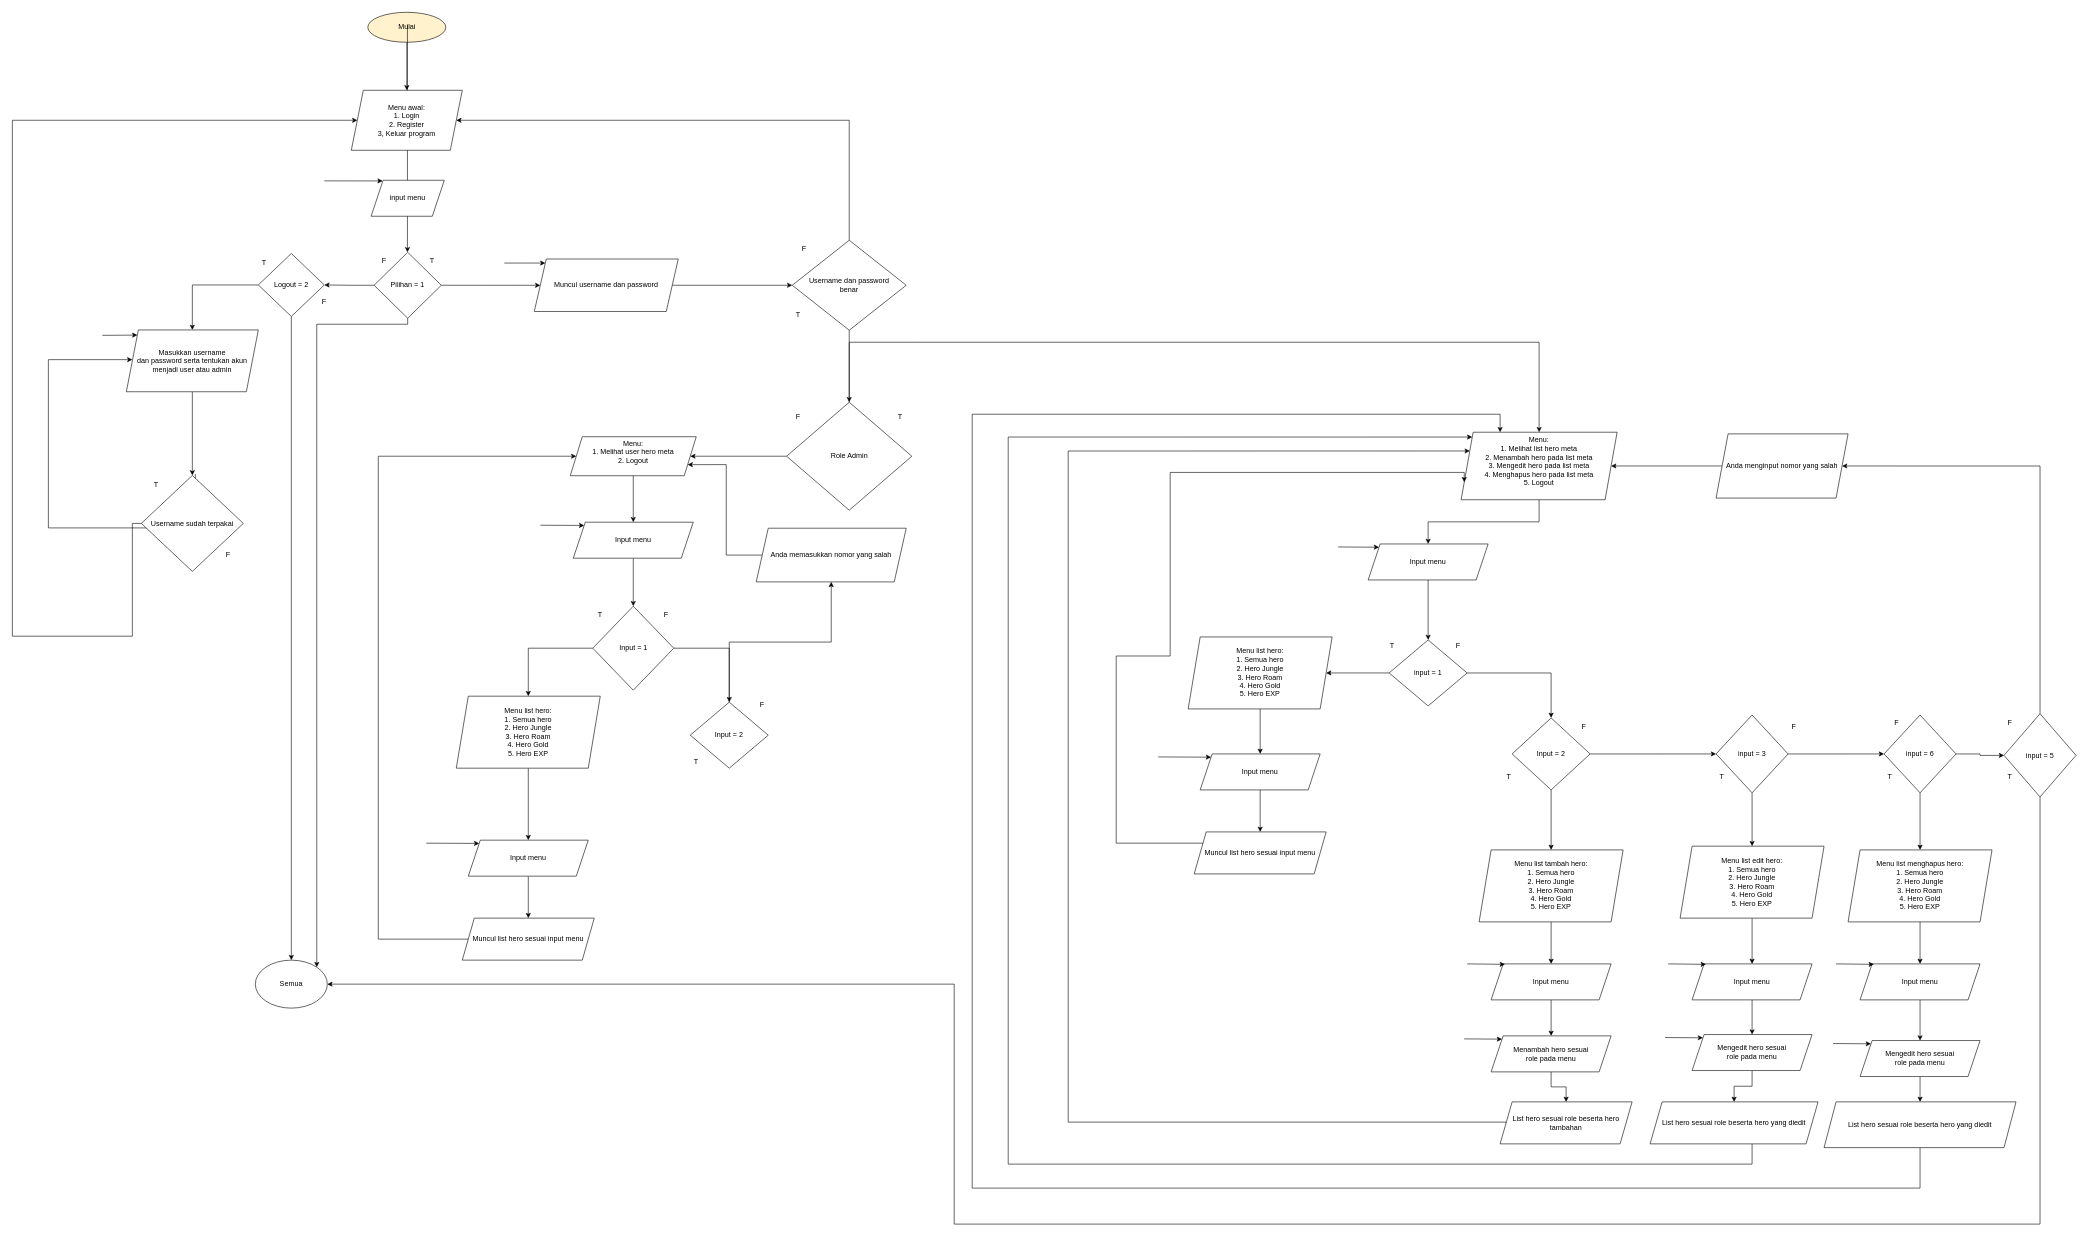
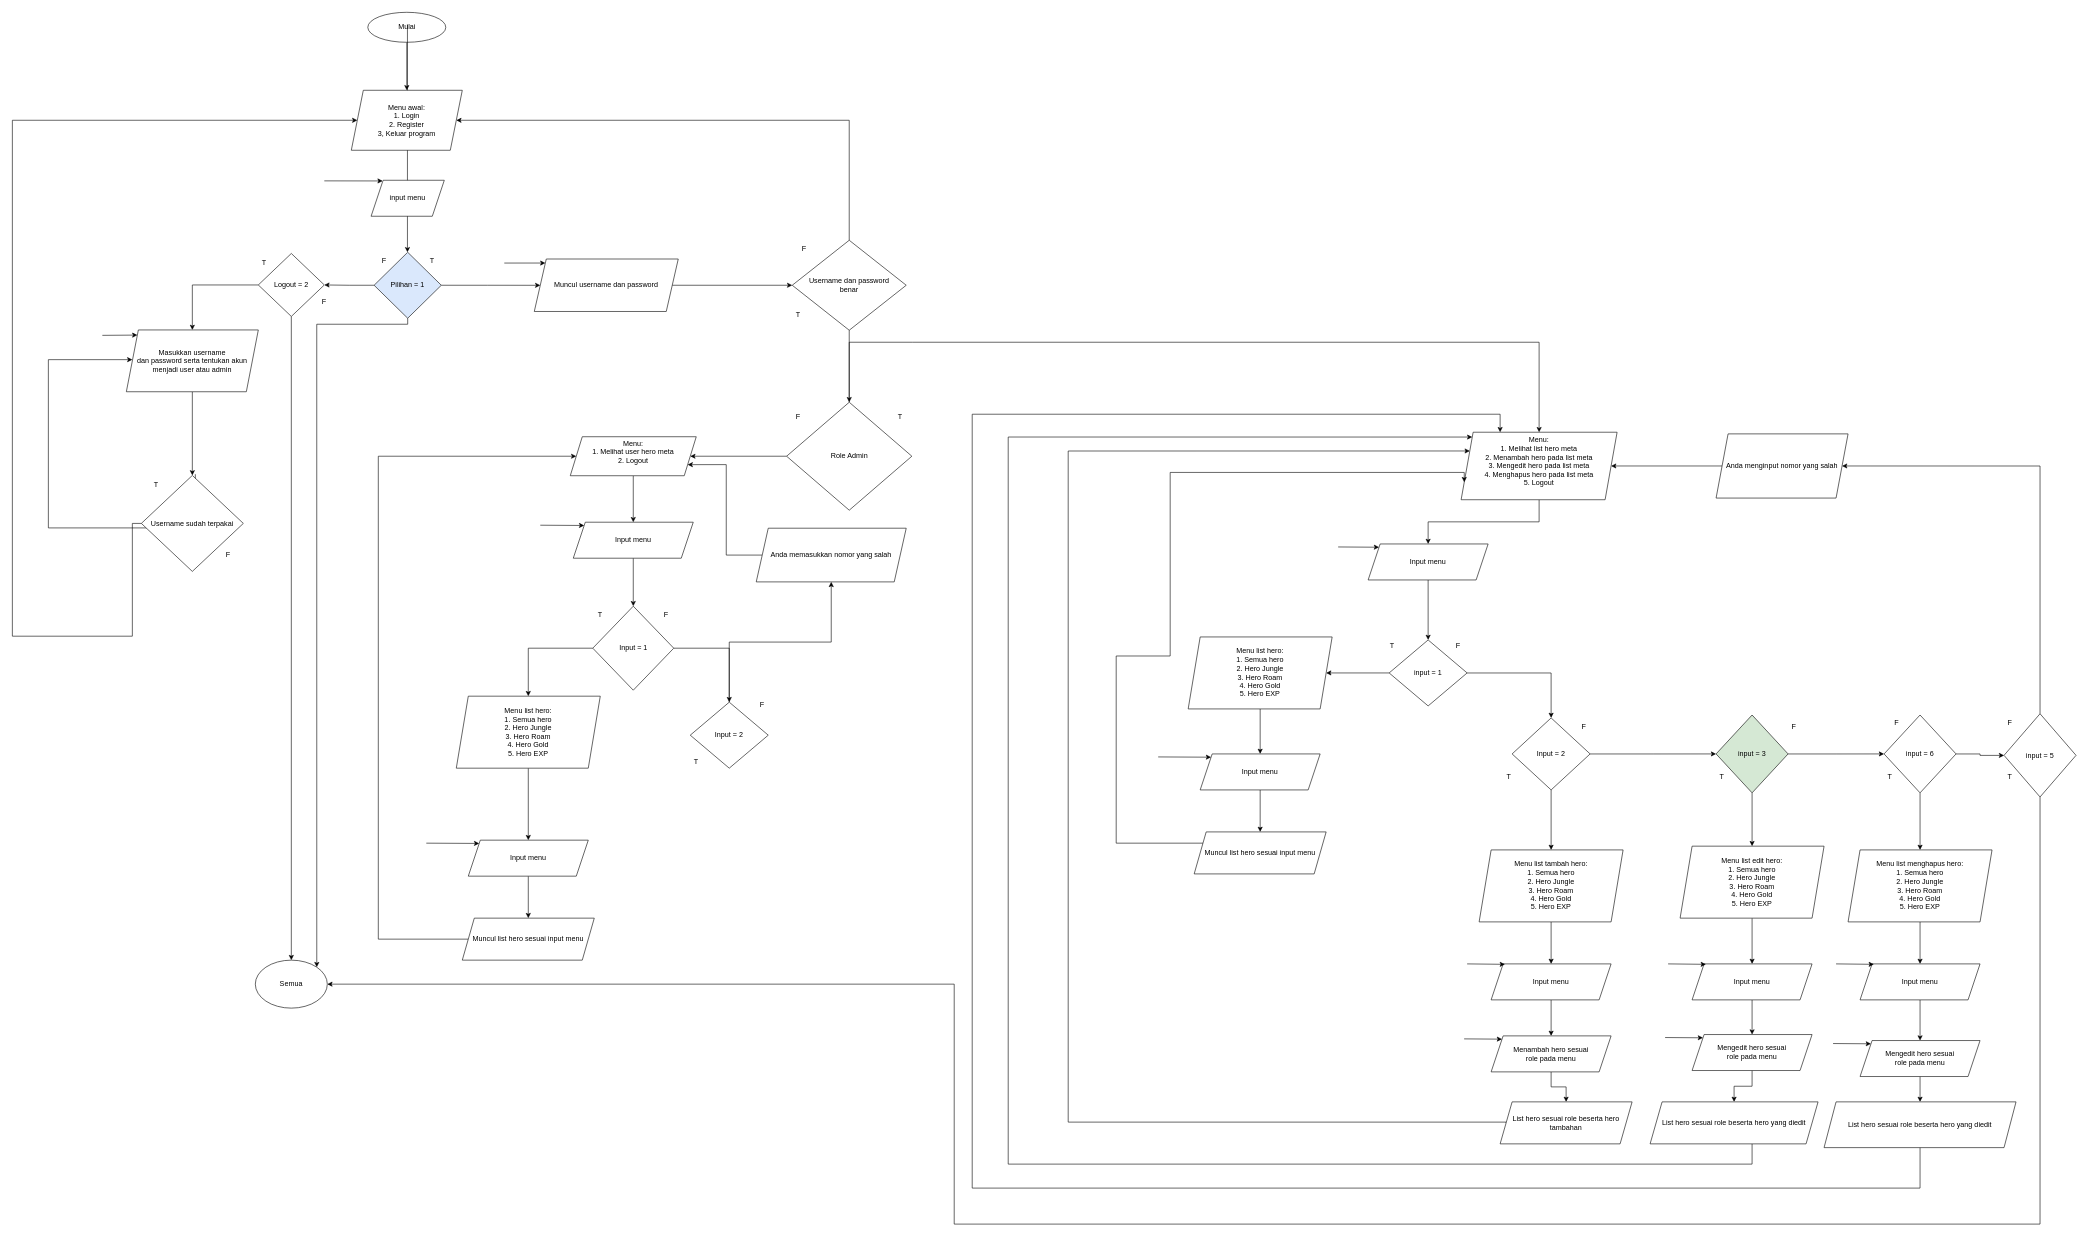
(407, 27) -> (407, 27)
(408, 285) -> (408, 285)
(1752, 754) -> (1752, 754)
